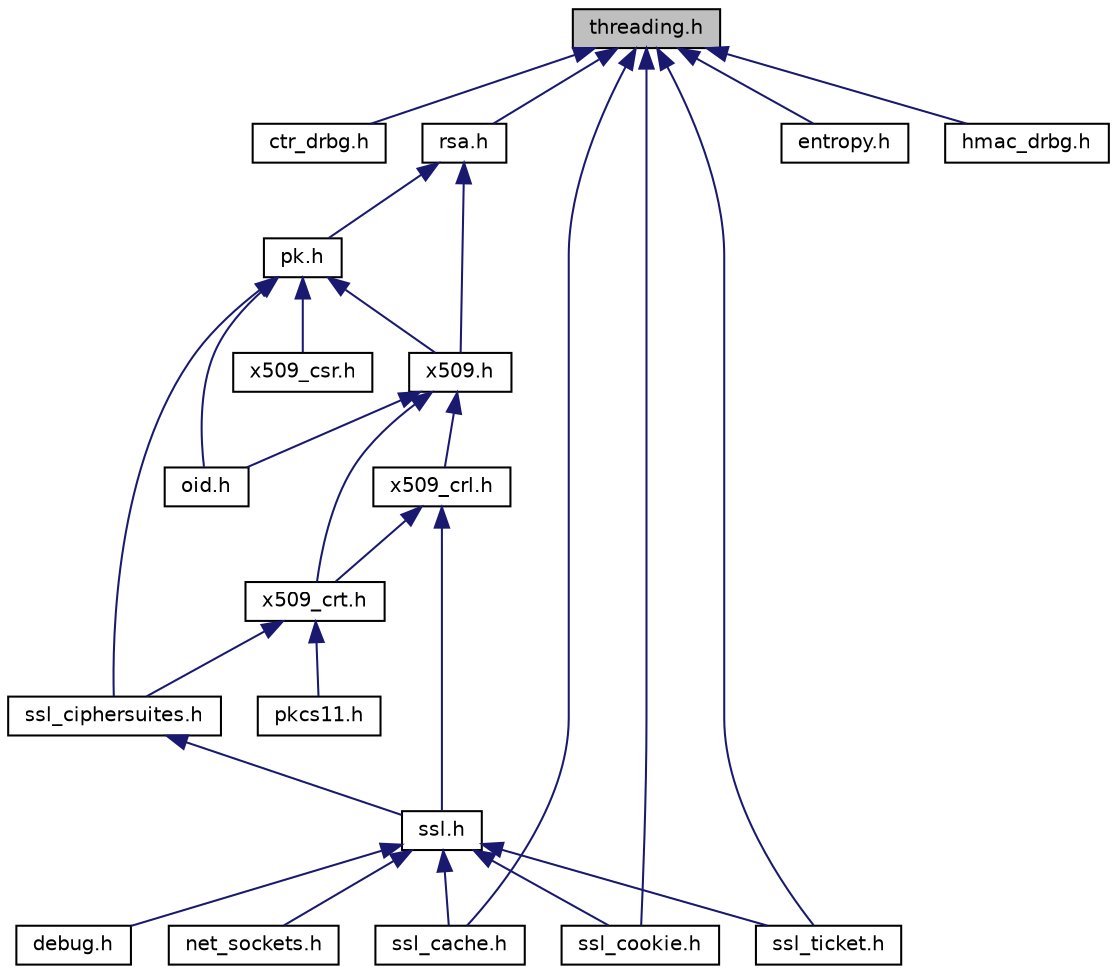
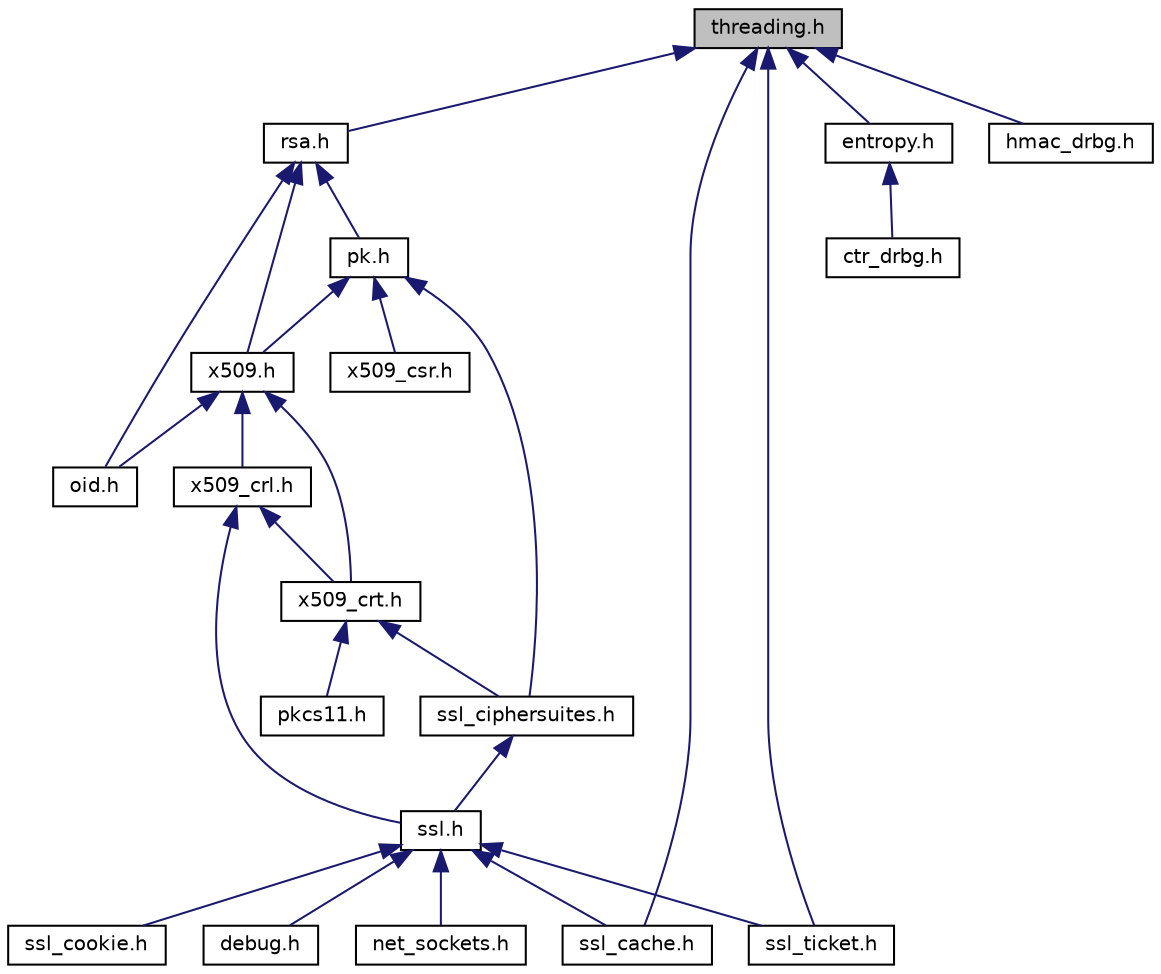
(473, 89) -> (891, 211)
(209, 370) -> (191, 322)
(646, 497) -> none
